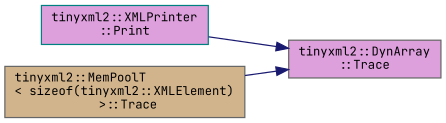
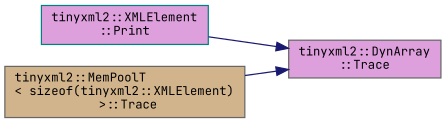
(125, 25) -> (125, 25)
